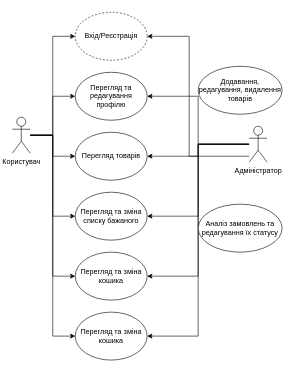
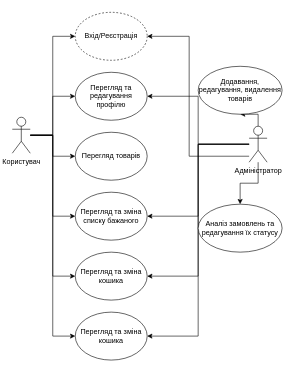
none -> (252, 114)
(152, 156) -> none
none -> (240, 183)
